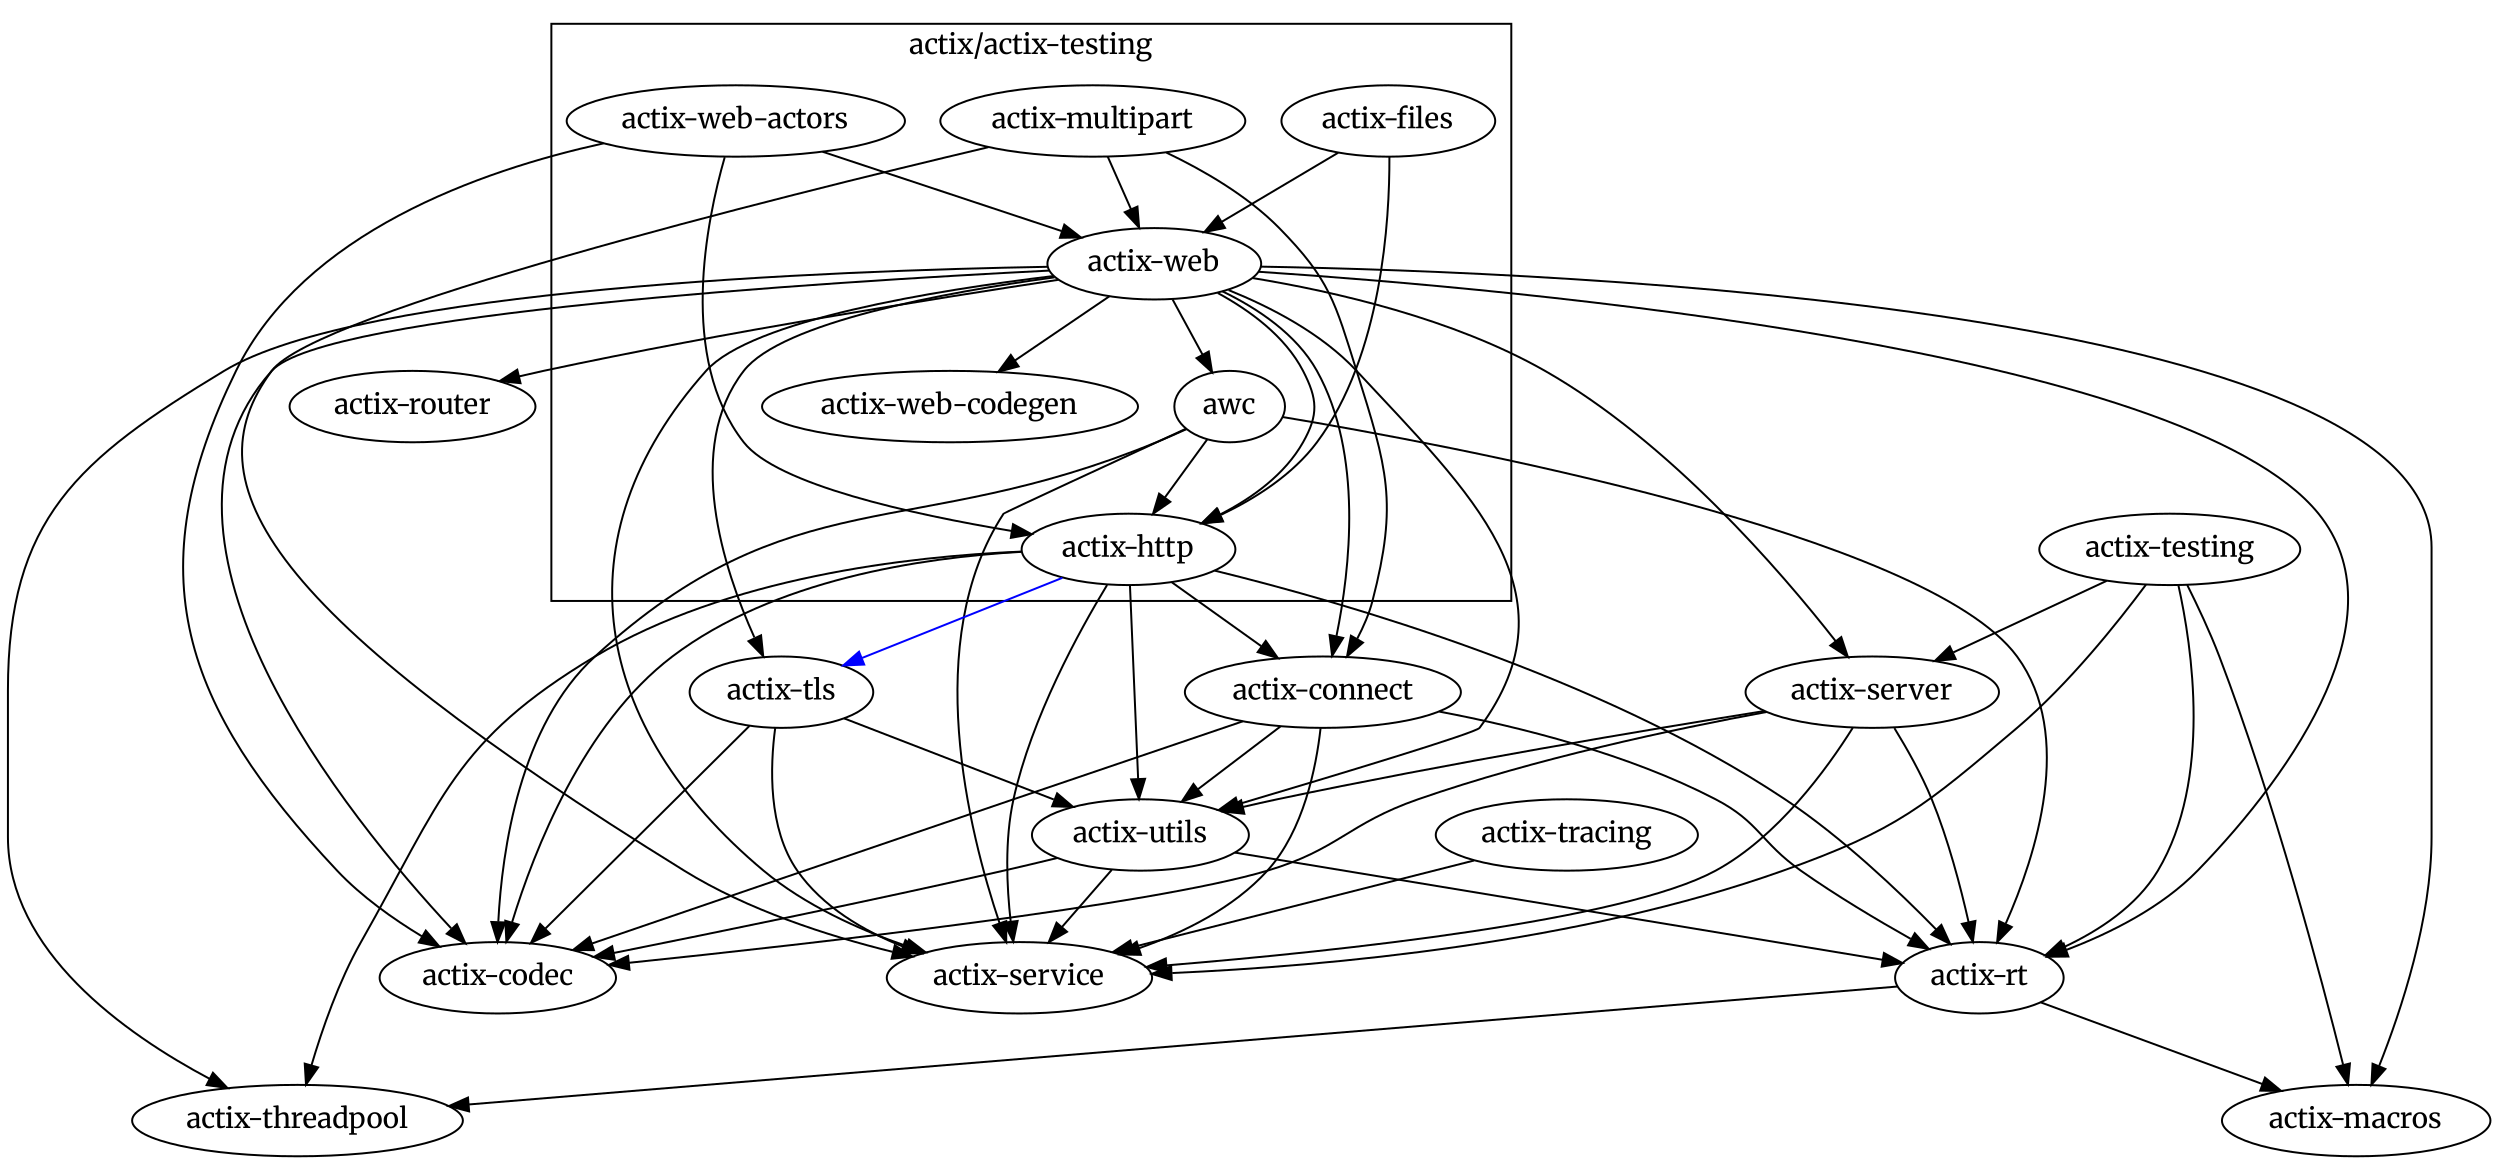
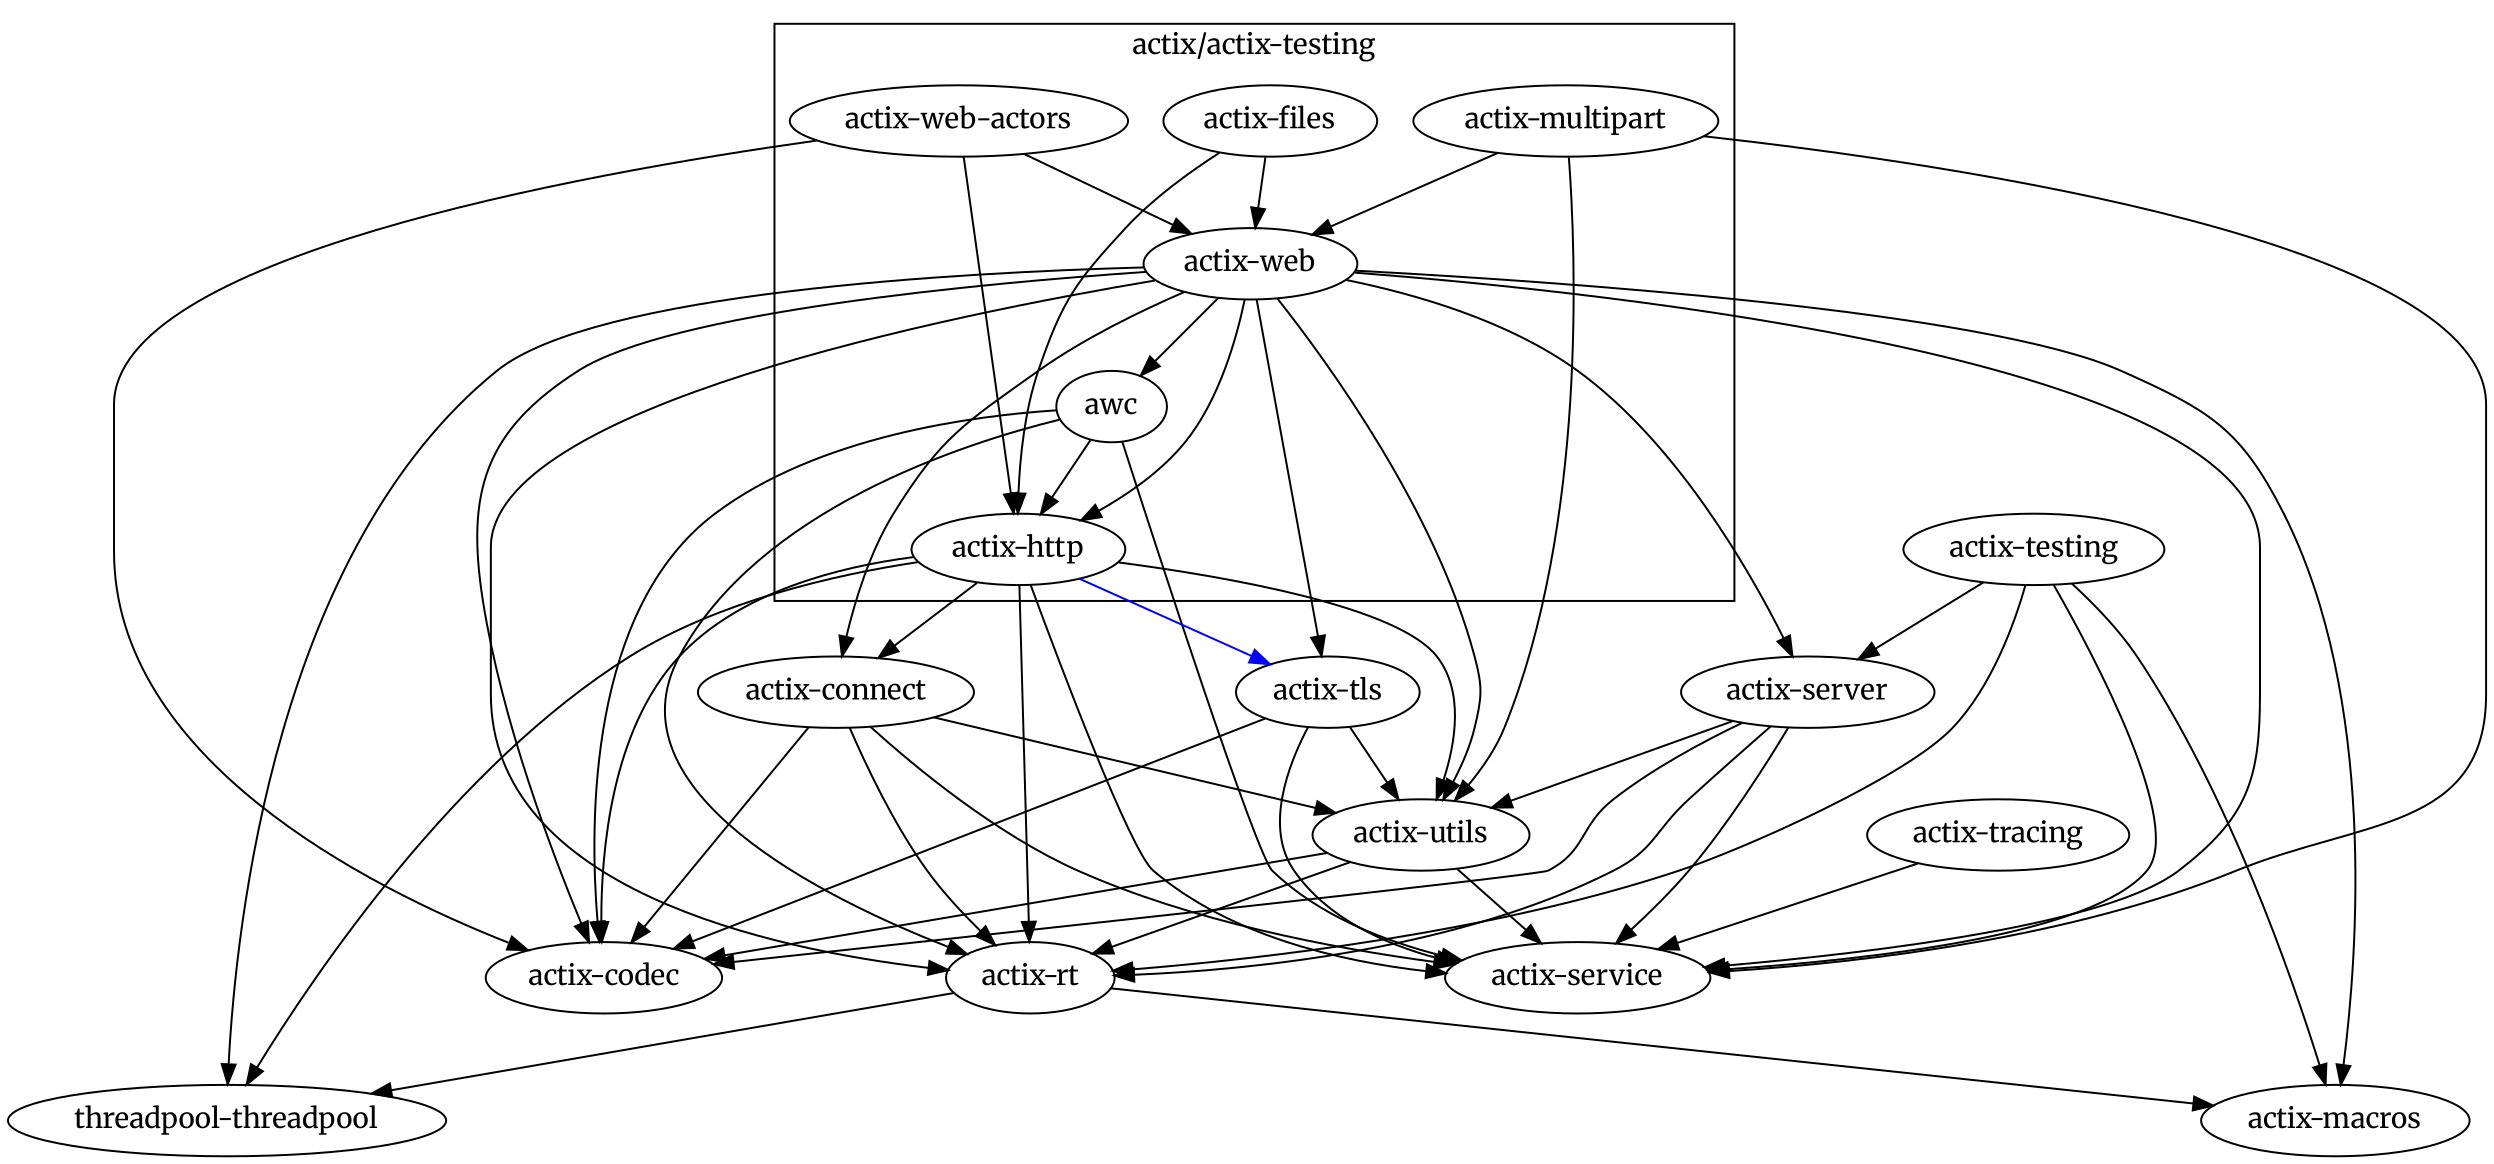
(1349, 345) -> (1563, 480)
(413, 407) -> none
(950, 407) -> none
(298, 1121) -> (227, 1121)
